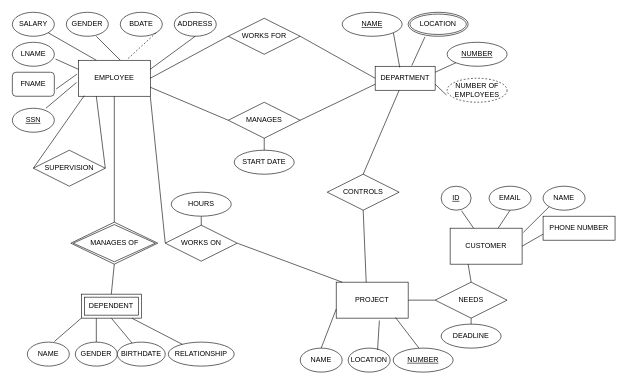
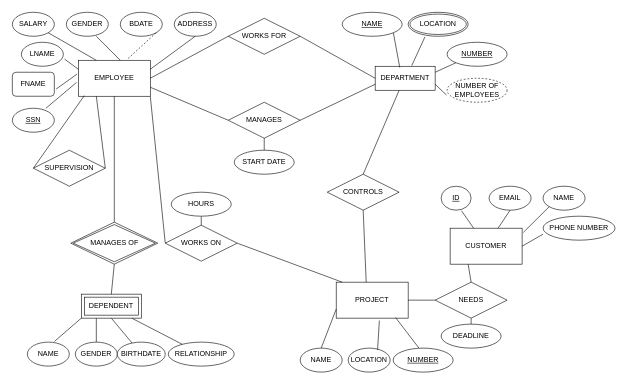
(33, 54) -> (42, 54)
(579, 228) -> (579, 228)
